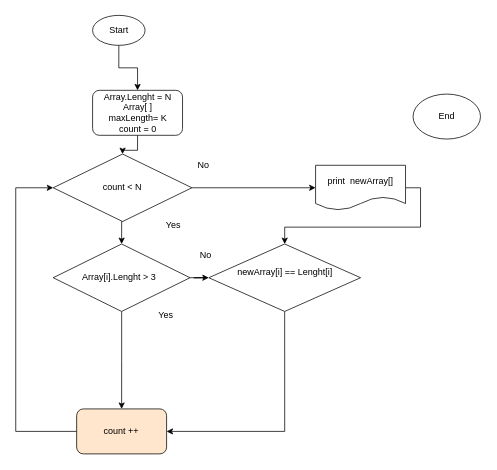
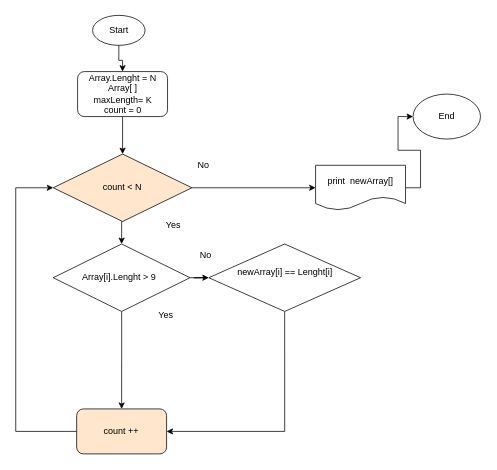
(137, 113) -> (122, 94)
(122, 188) -> (122, 188)
(420, 207) -> (420, 158)
(122, 278) -> (122, 278)
